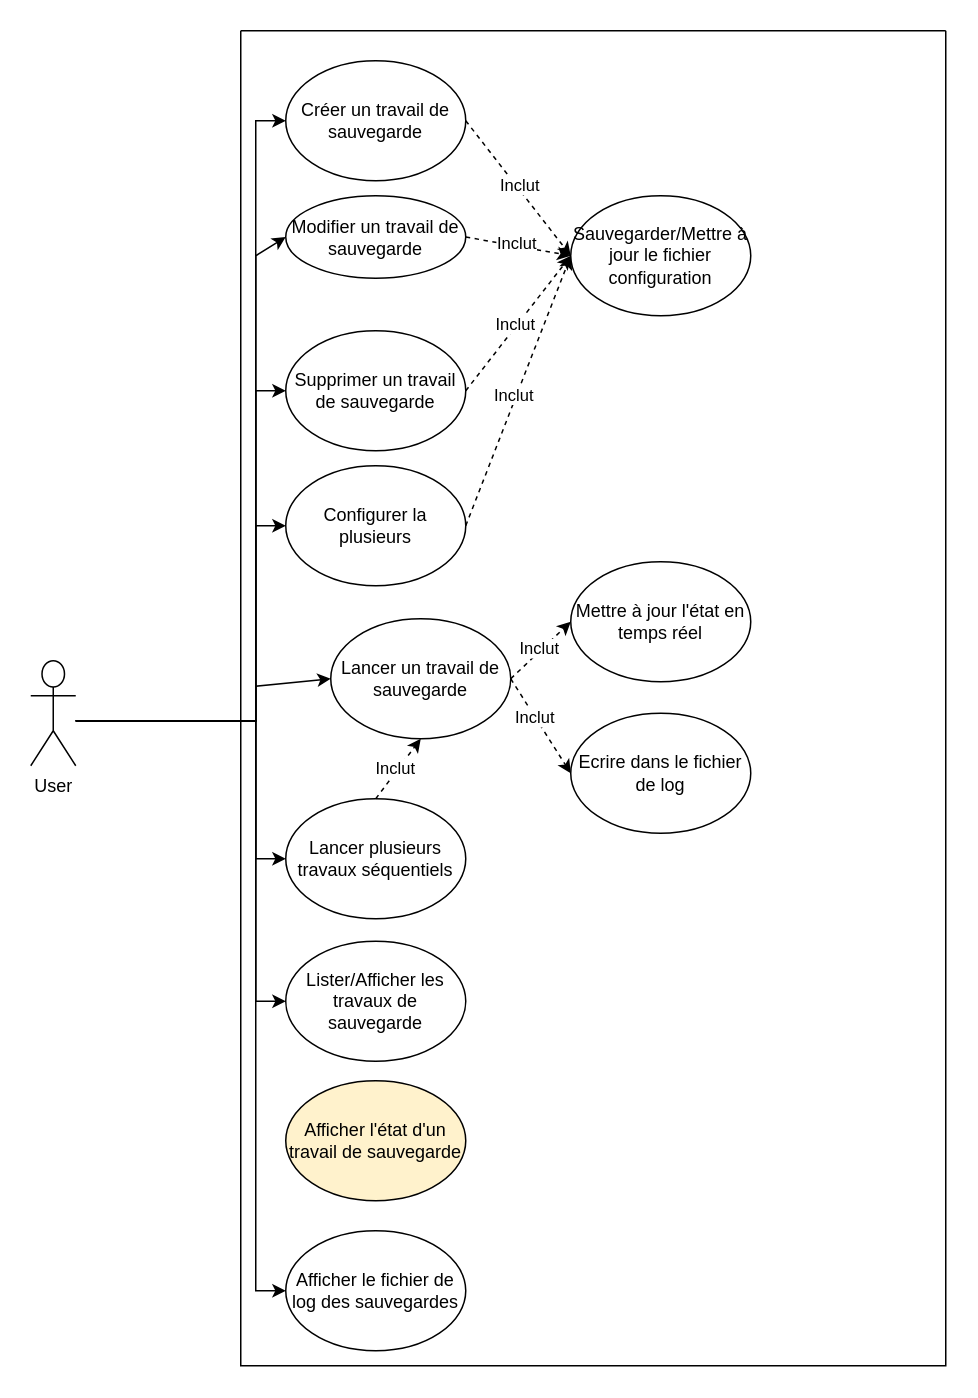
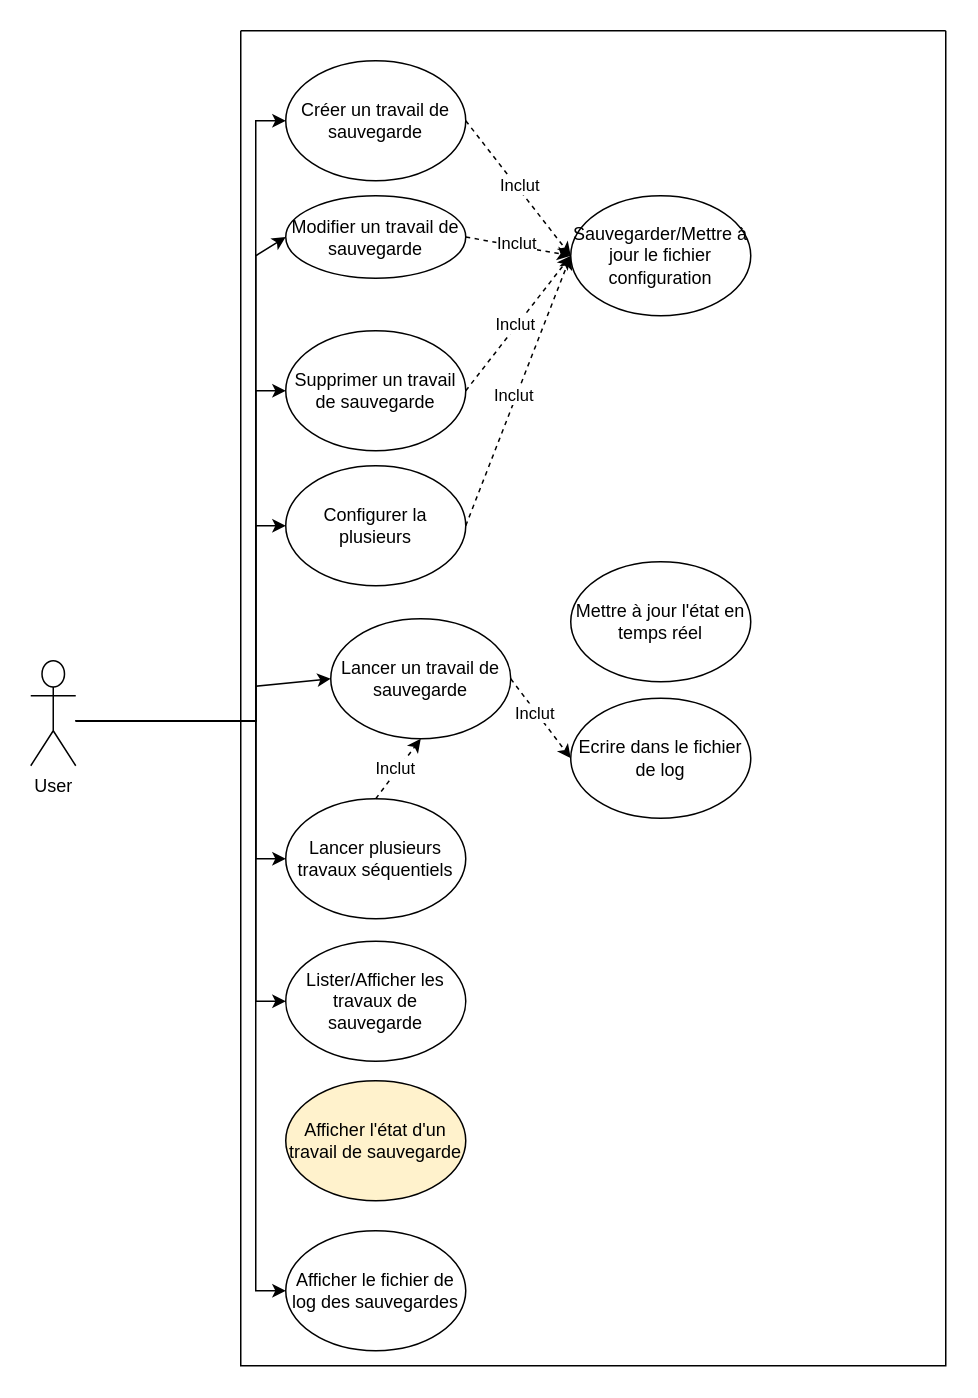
(538, 653) -> none
(661, 773) -> (661, 758)
